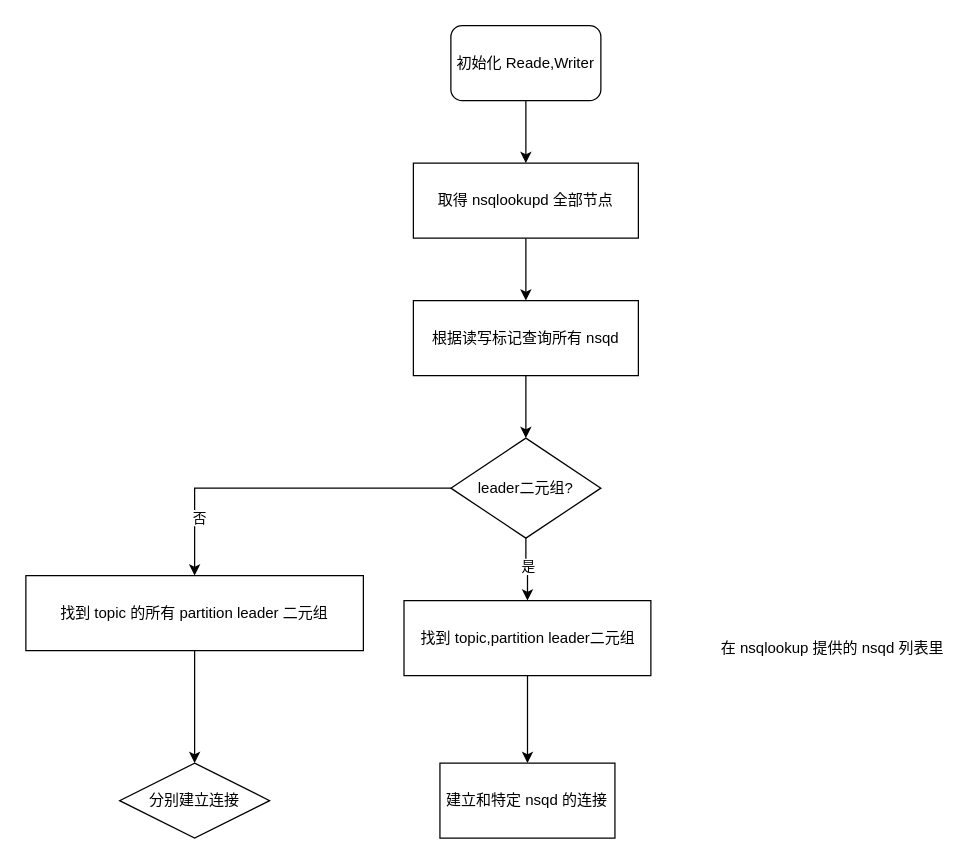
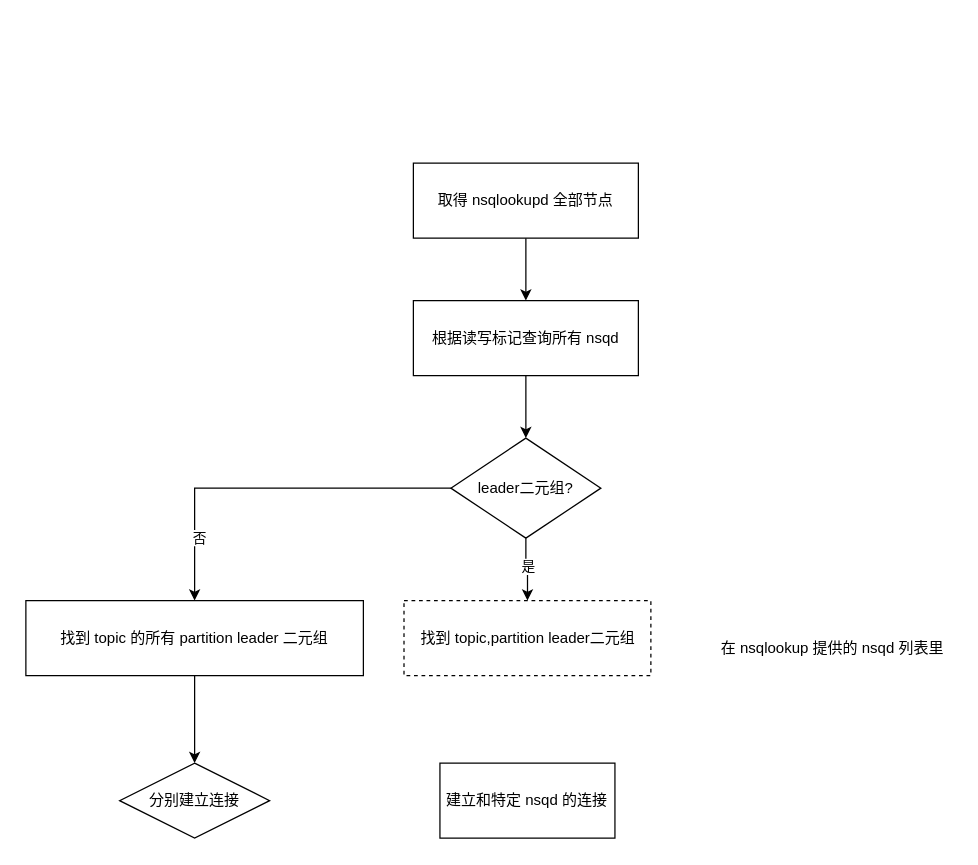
(526, 63) -> none
(526, 128) -> none
(194, 613) -> (194, 638)
(527, 638) -> (527, 638)
(527, 715) -> none
